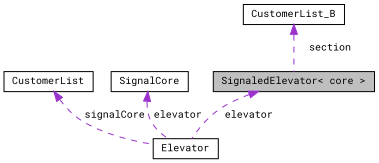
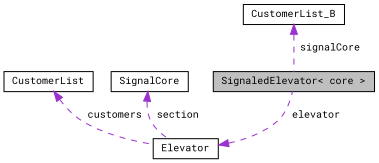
(327, 48) -> (327, 48)
(216, 112) -> (269, 127)
(112, 115) -> (112, 115)
(175, 115) -> (175, 115)
